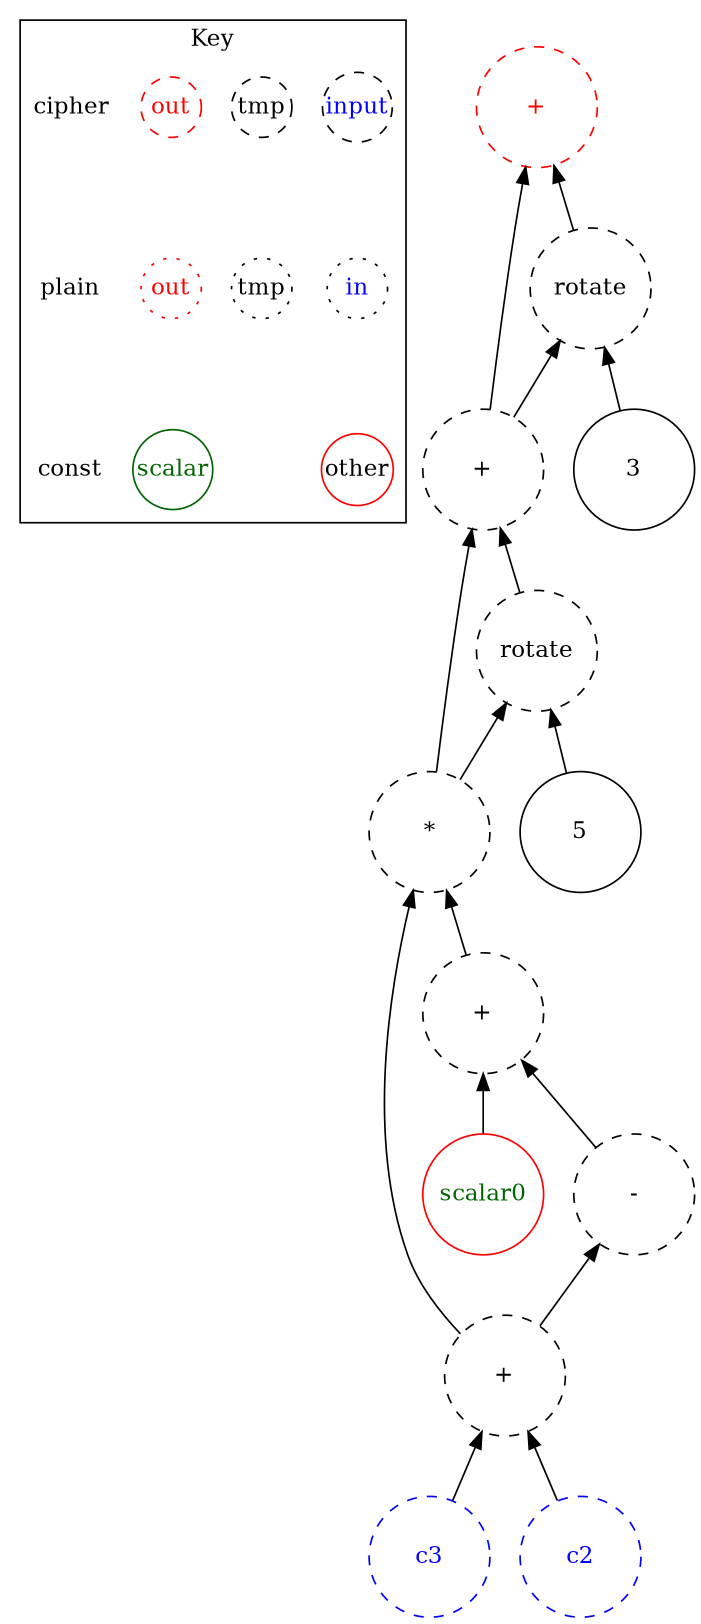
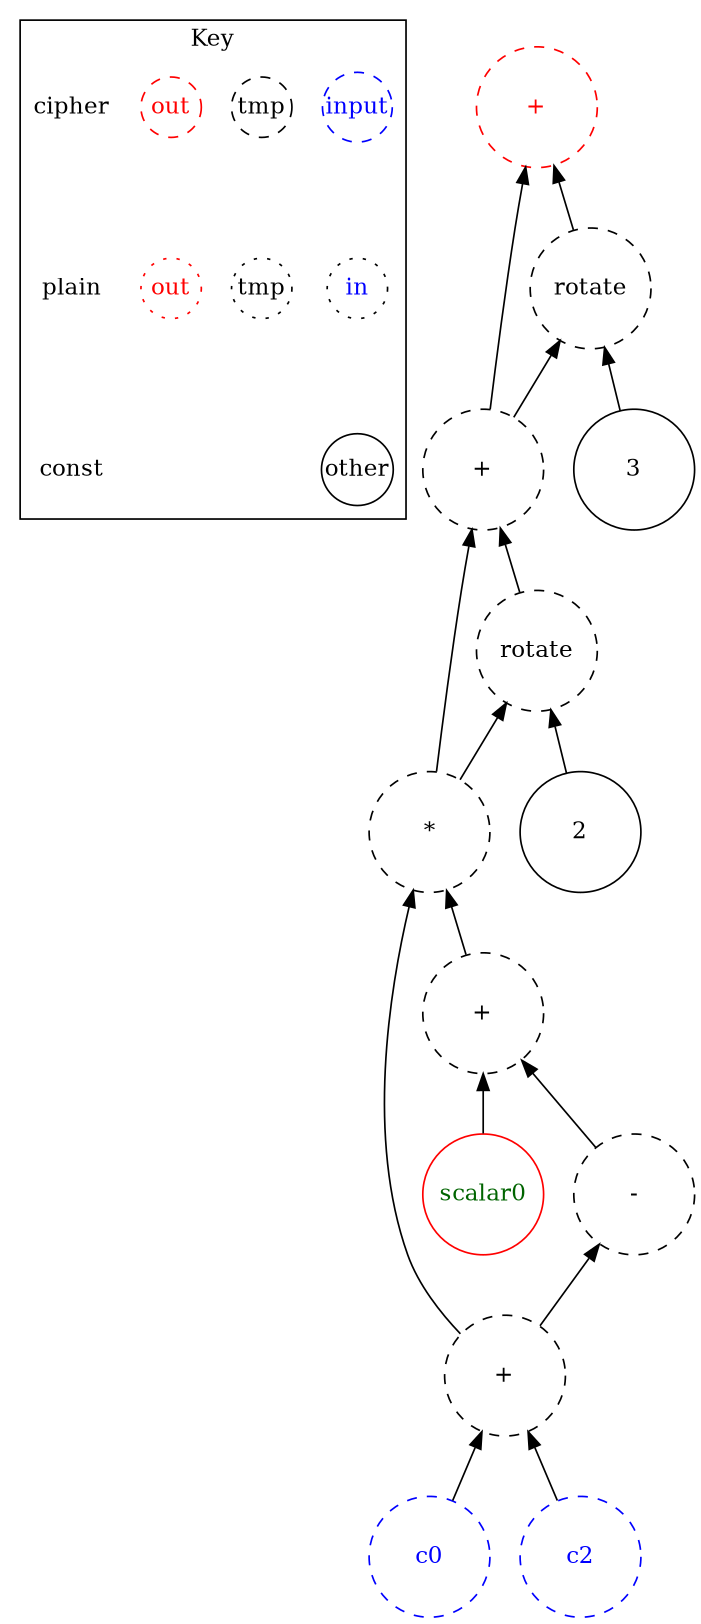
(357, 107) -> (357, 107)
(173, 470) -> none
(357, 470) -> (357, 470)
(581, 832) -> (581, 832)
(430, 1557) -> (430, 1557)
